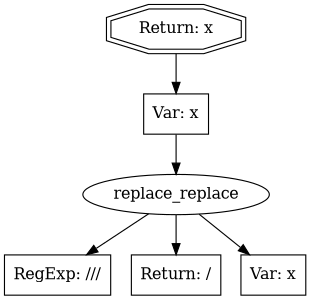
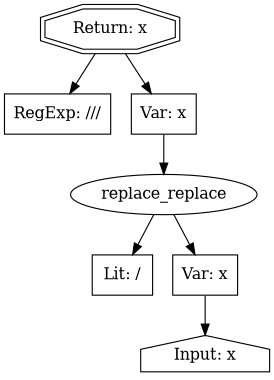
(122, 231) -> (86, 69)
(176, 275) -> (122, 275)
none -> (205, 356)
